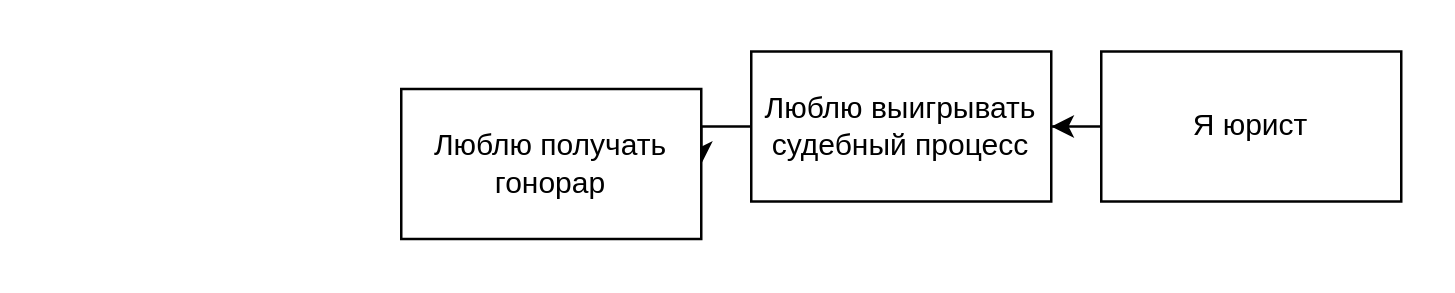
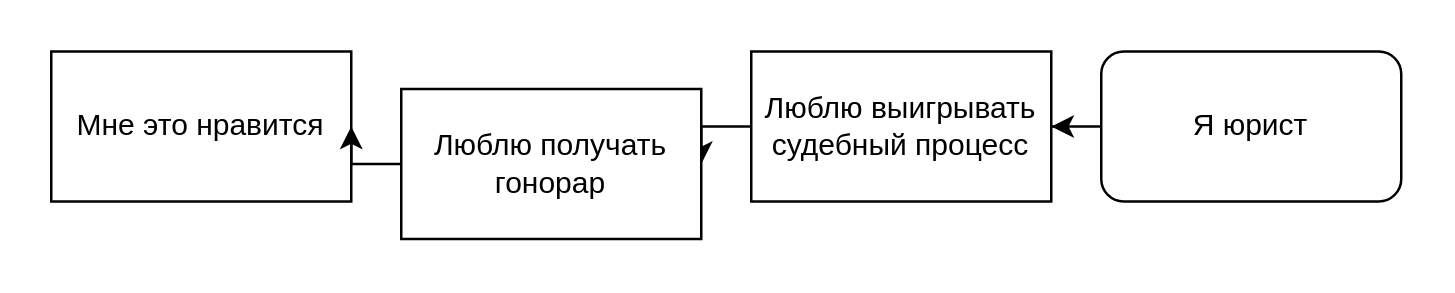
none -> (201, 126)
(1251, 126) -> (1251, 126)
none -> (366, 164)
